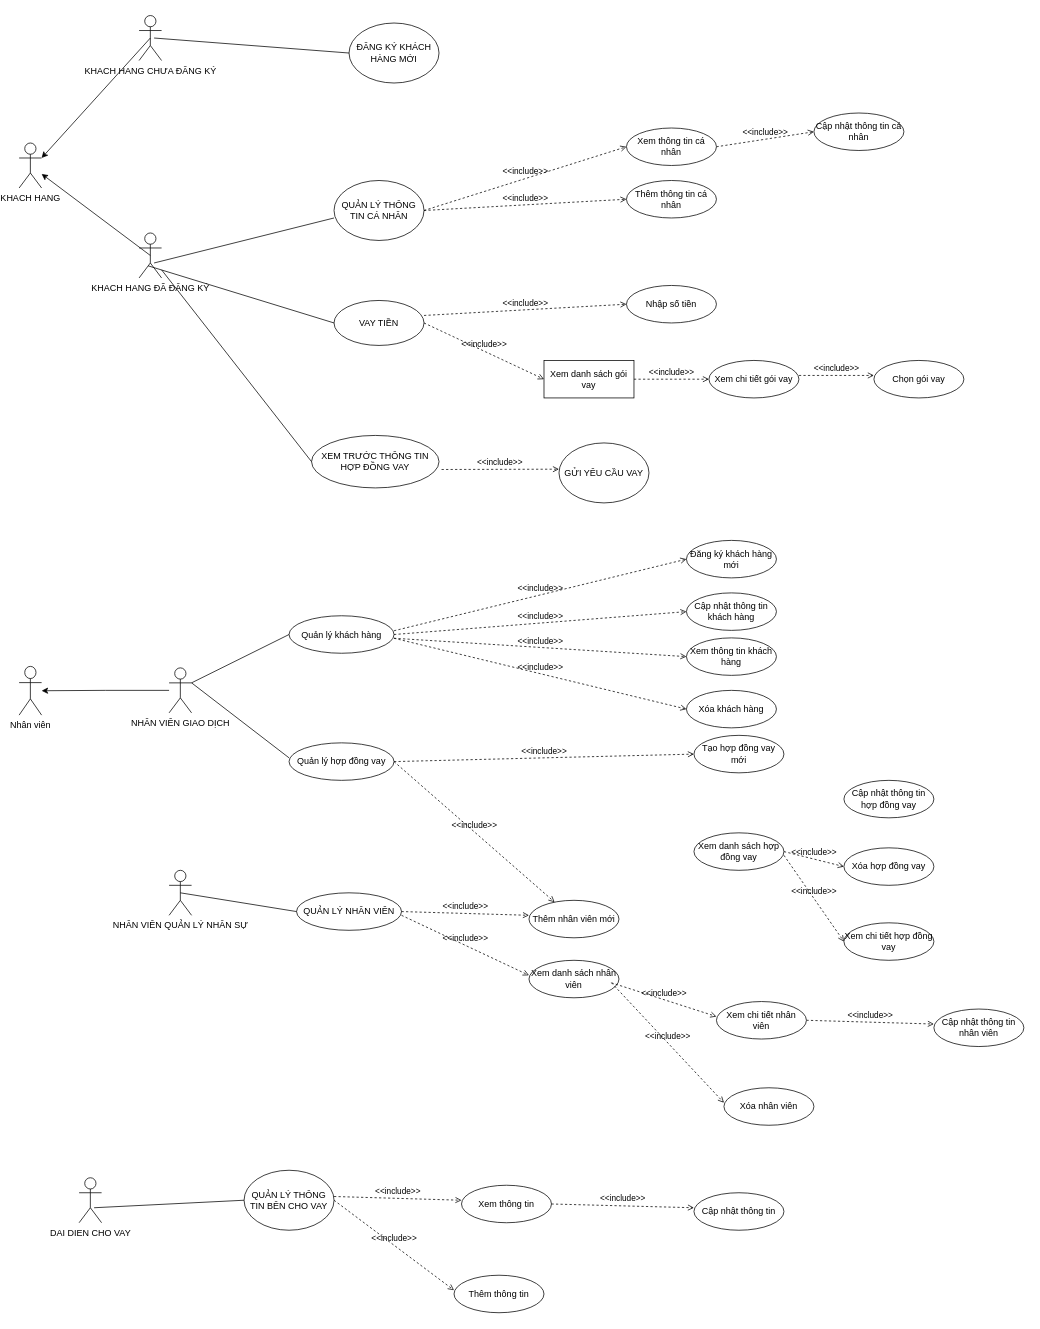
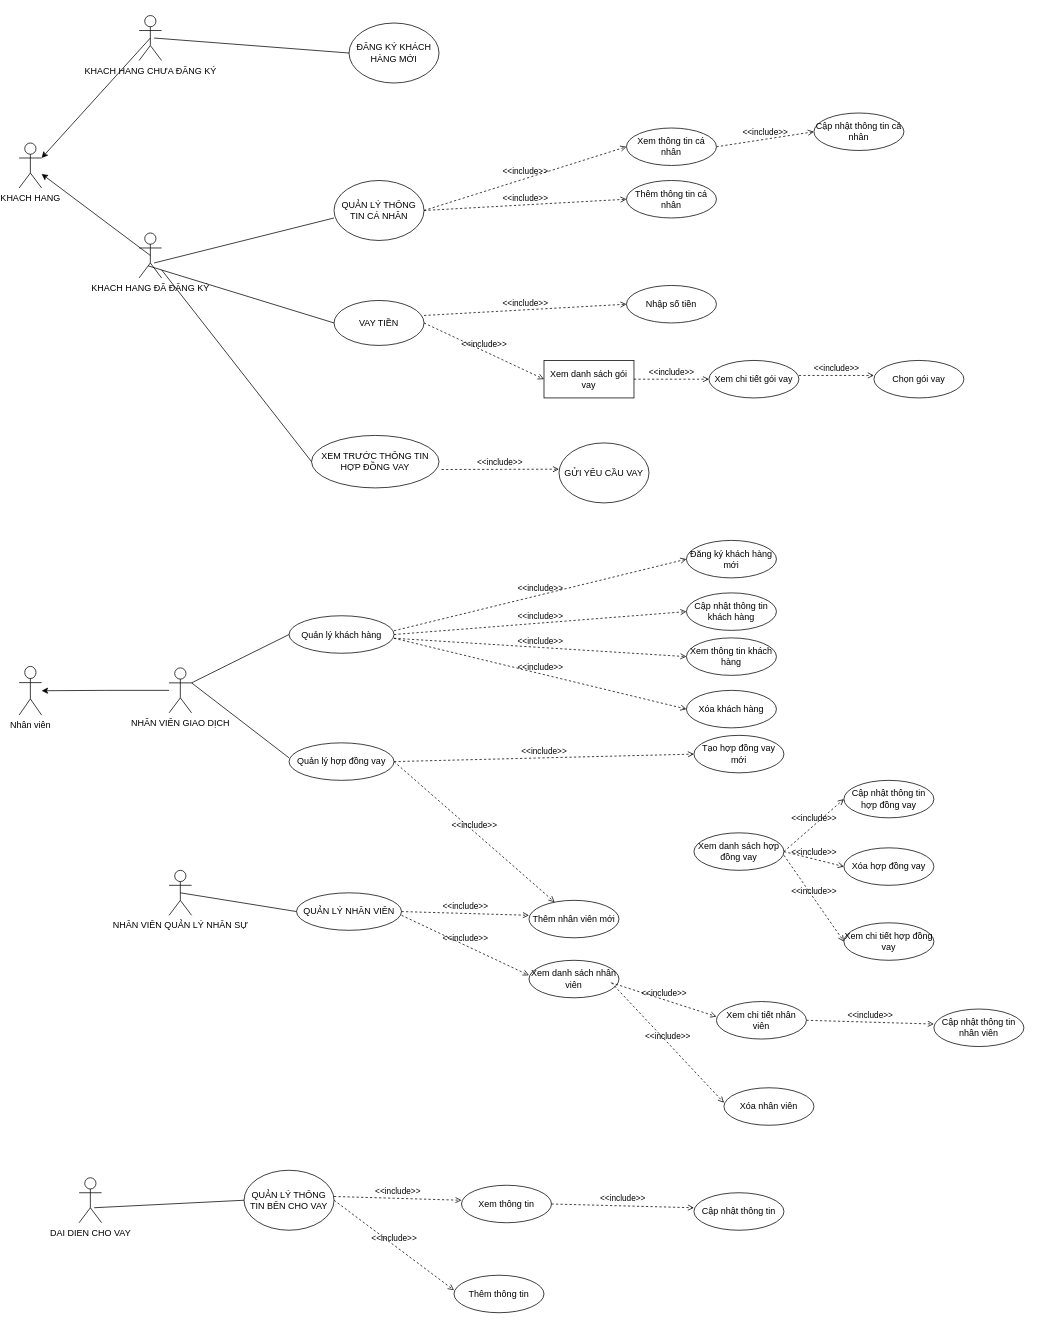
none -> (814, 825)
